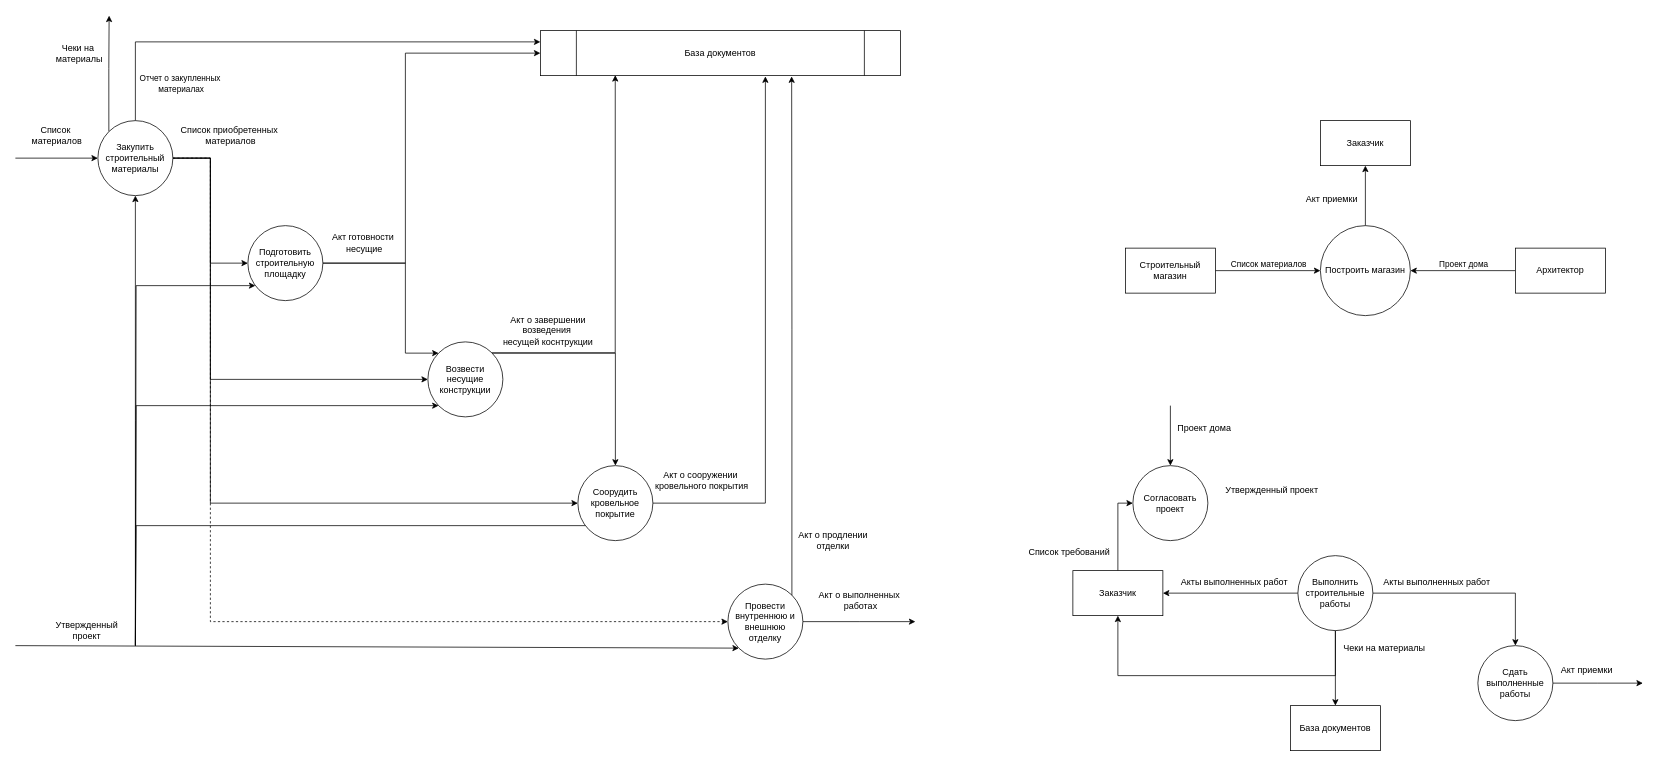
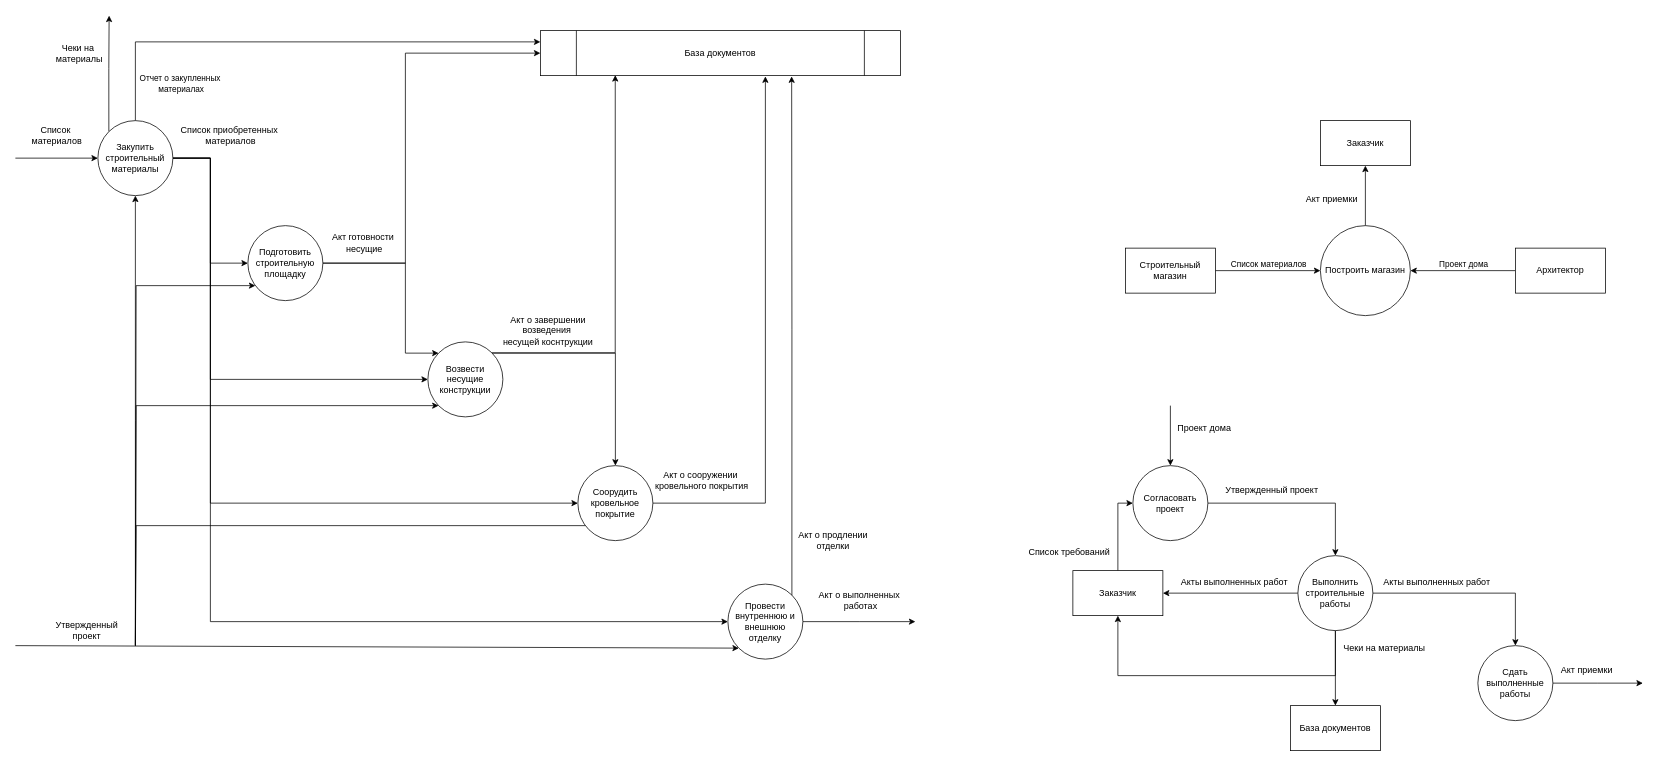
none -> (1335, 525)
(408, 621) -> (408, 621)
